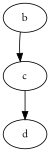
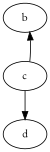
(20, 43) -> (30, 51)
